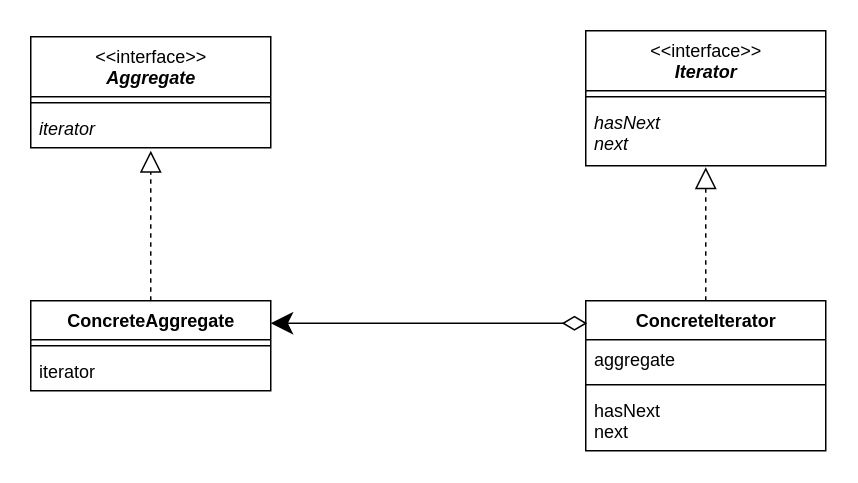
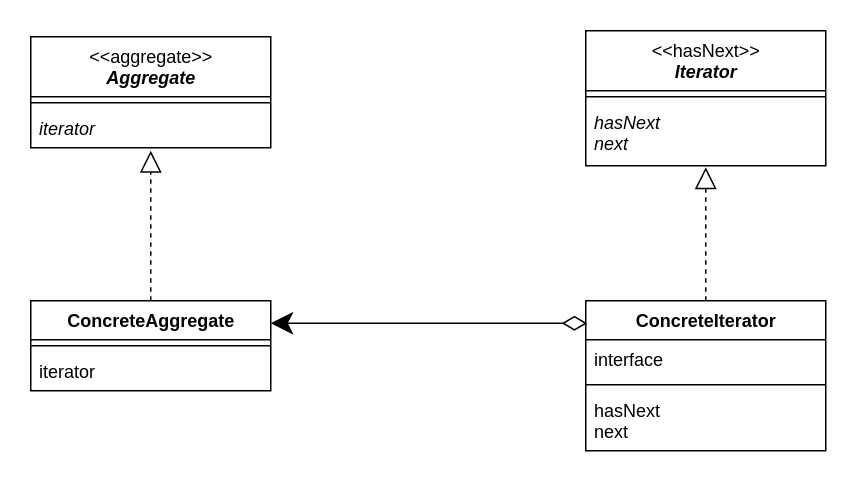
(707, 63) -> (707, 63)
(152, 69) -> (152, 69)
(639, 360) -> (637, 360)
